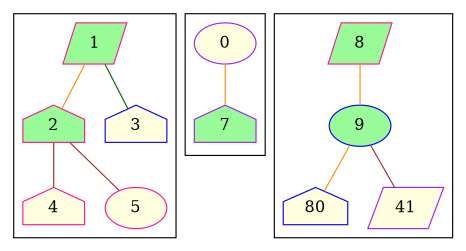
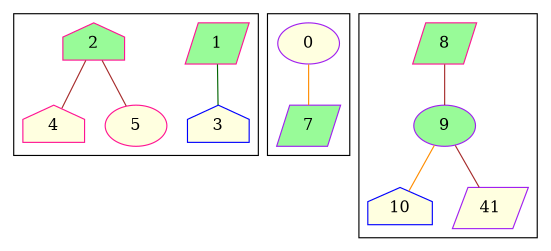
(360, 85) -> (445, 85)
(73, 87) -> none
(225, 126) -> (309, 126)
(360, 126) -> (445, 126)
(315, 208) -> (400, 208)
